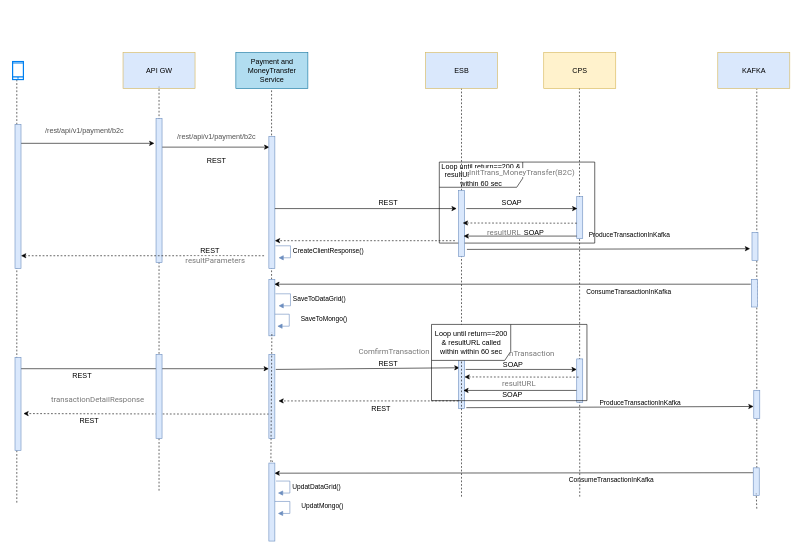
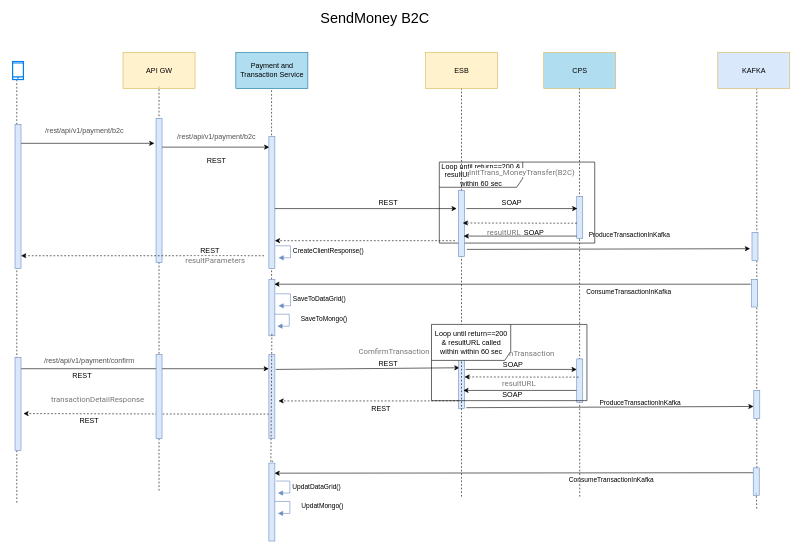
none -> (374, 18)
(159, 71) -> (159, 71)
(272, 71) -> (272, 71)
(461, 71) -> (461, 71)
(580, 71) -> (580, 71)
none -> (89, 360)
